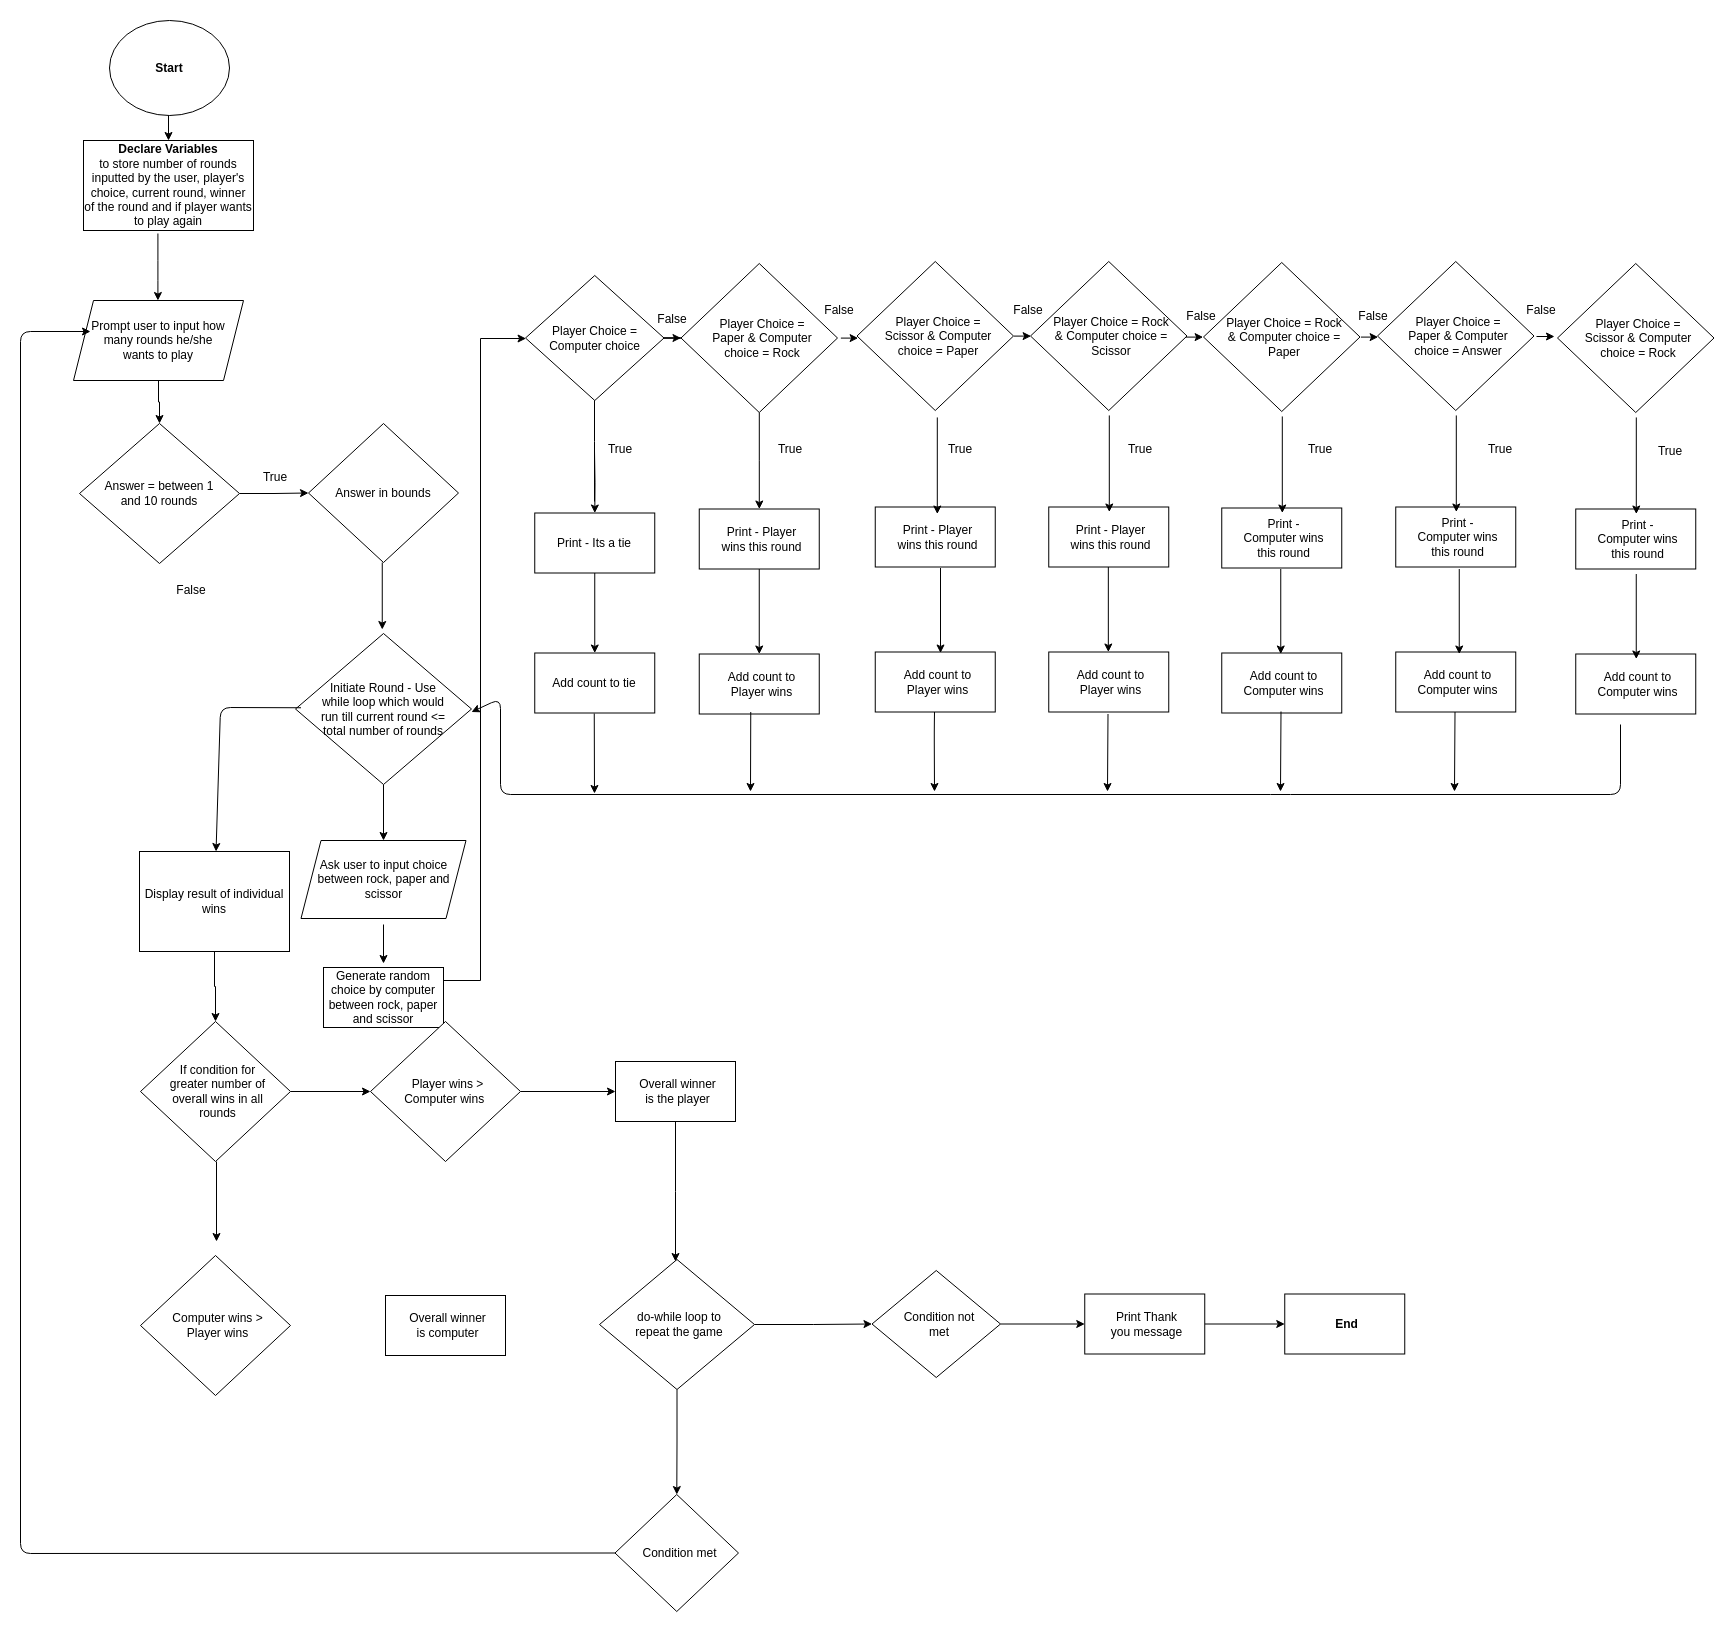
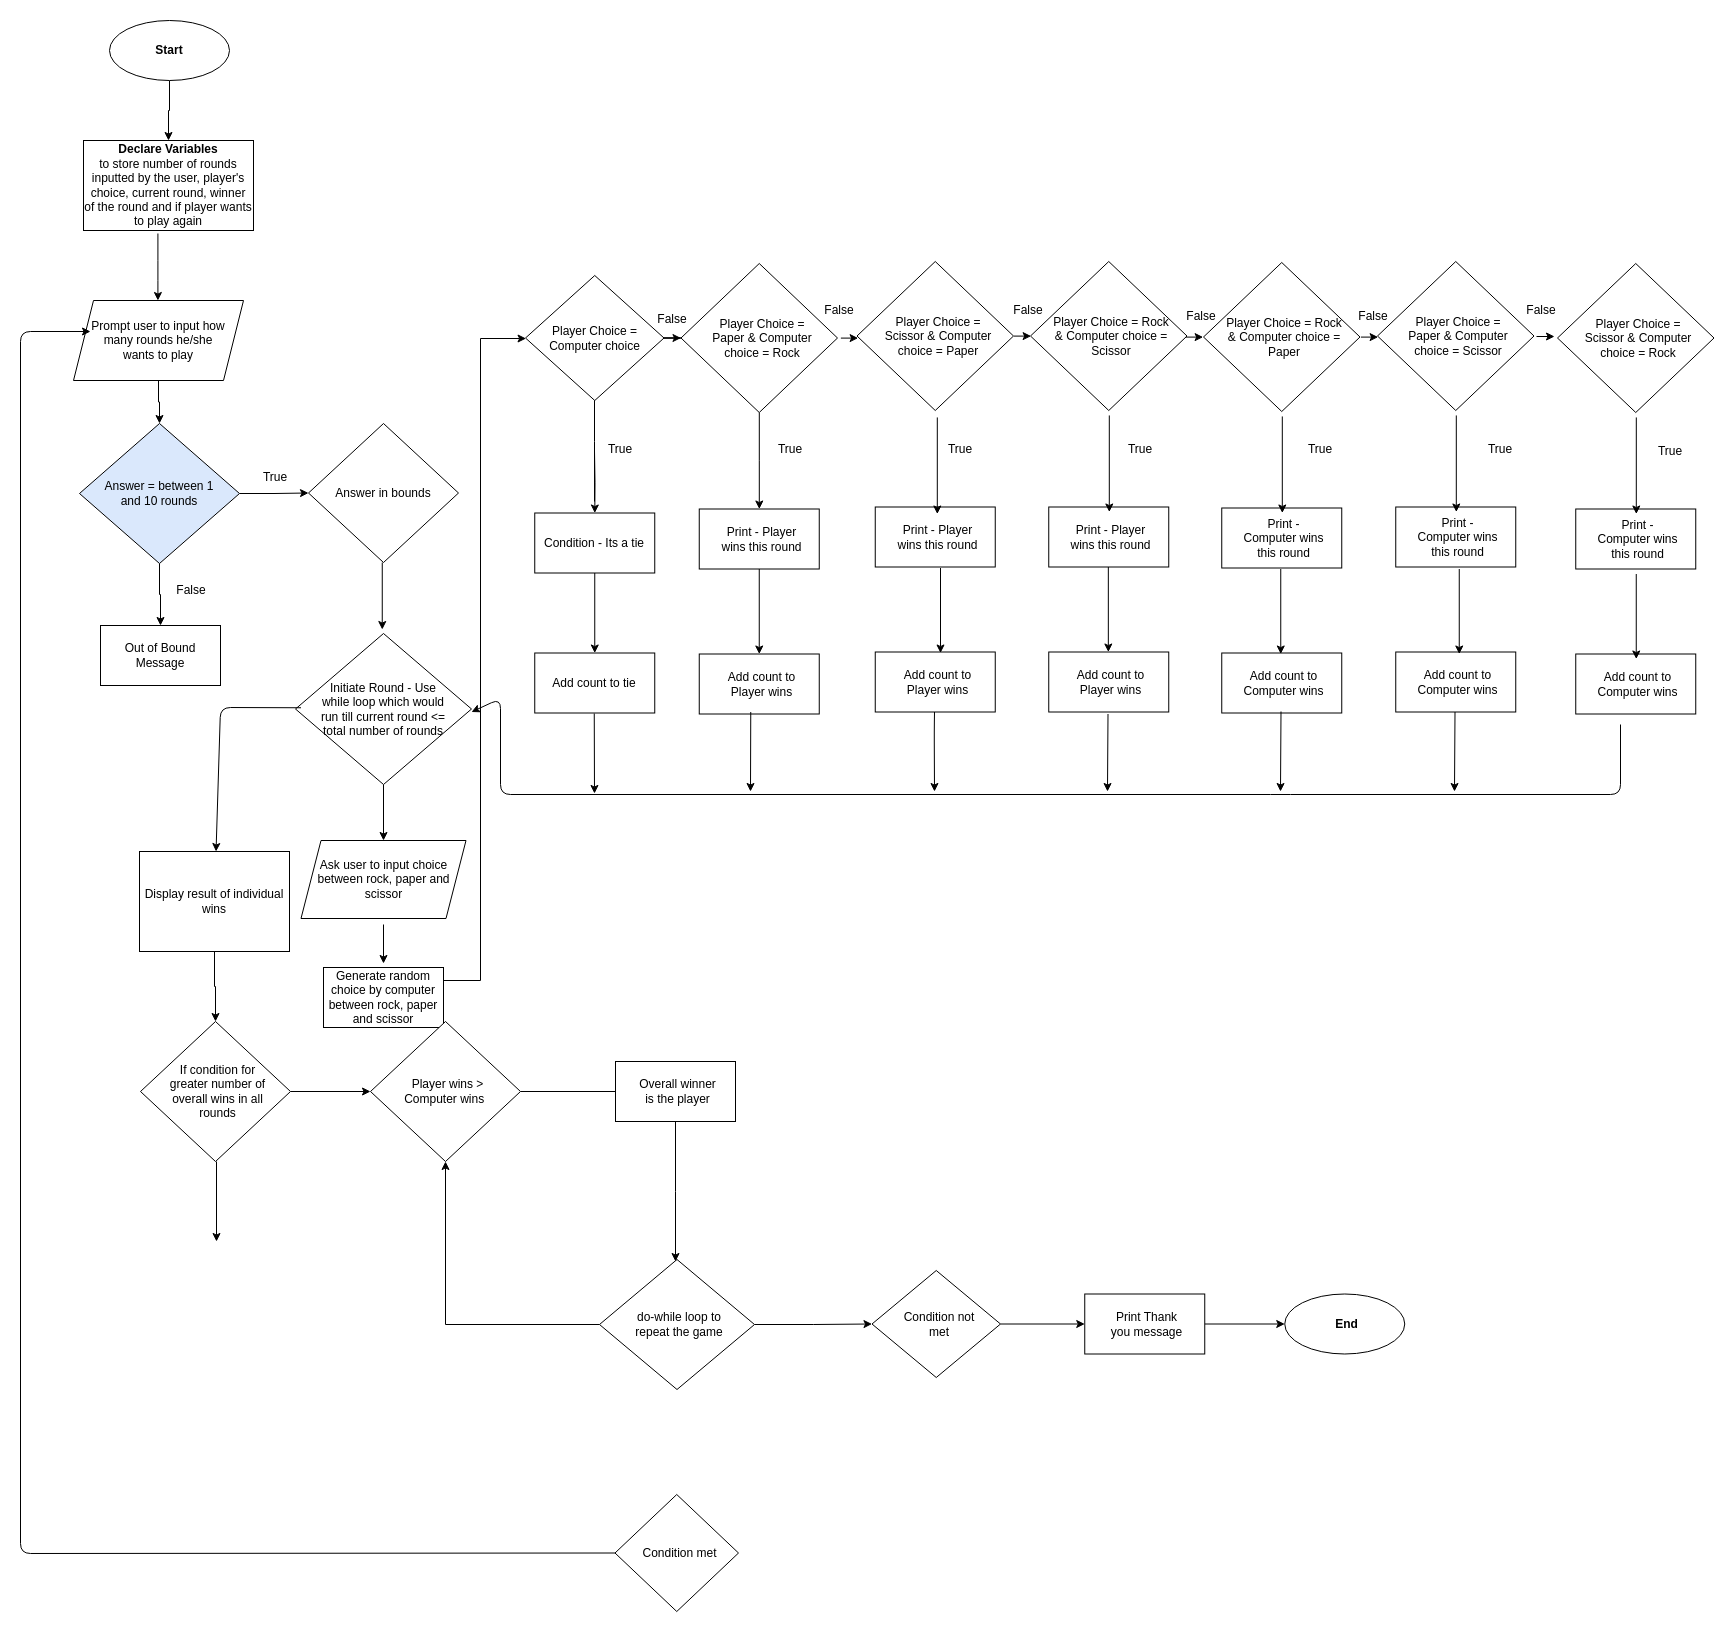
(170, 68) -> (170, 51)
(1459, 337) -> (1459, 337)
(160, 494) -> (160, 494)
(595, 544) -> (595, 544)
none -> (160, 592)
none -> (161, 656)
(607, 1092) -> (610, 1092)
(1345, 1324) -> (1345, 1324)
(216, 1326) -> none
(446, 1326) -> none
(677, 1439) -> (446, 1323)
